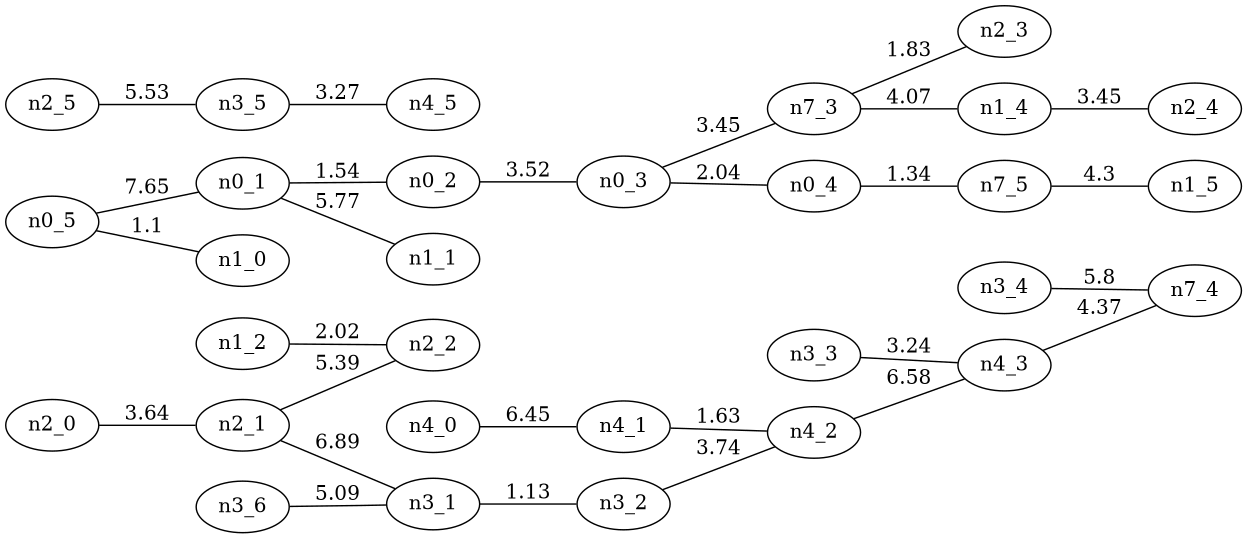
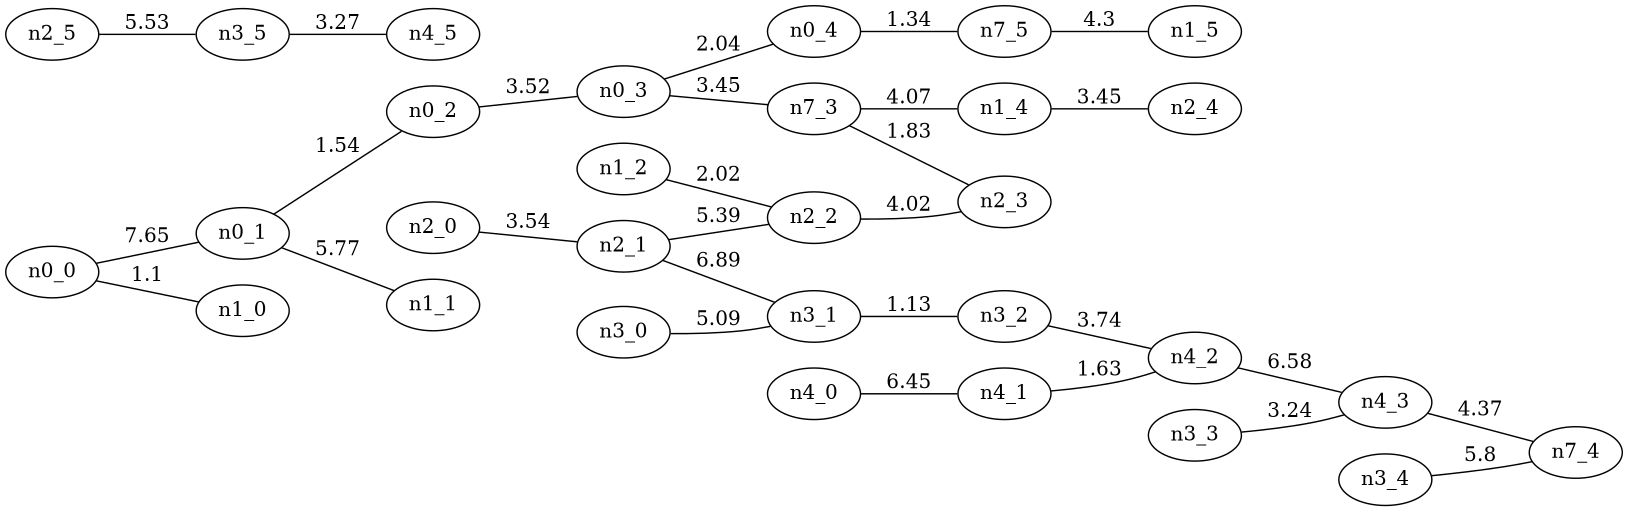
none -> (911, 218)
(52, 222) -> (52, 272)
(147, 415) -> (528, 223)
(243, 507) -> (624, 332)
